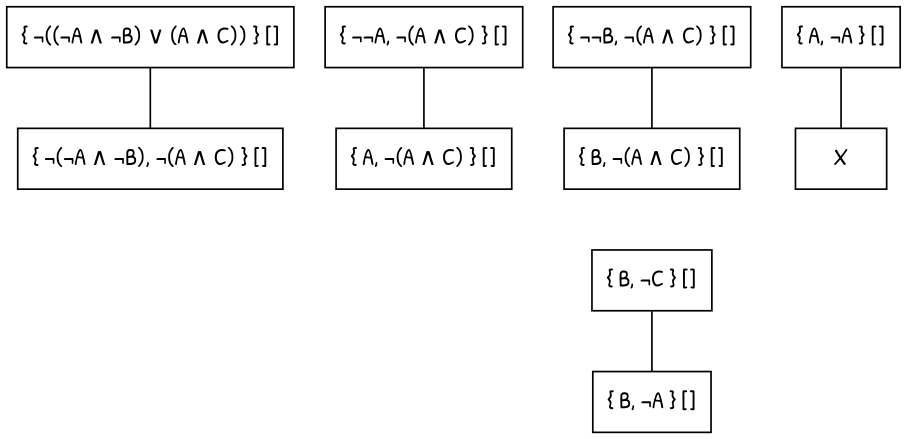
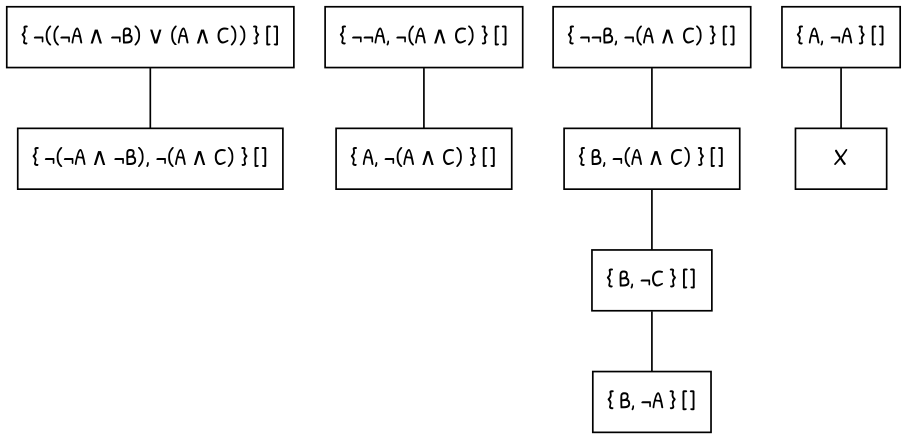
none -> (652, 220)
